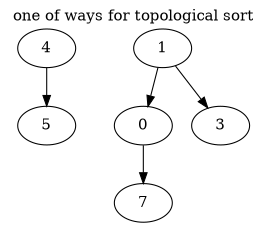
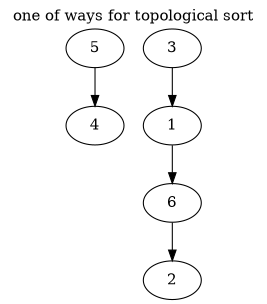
(47, 82) -> (95, 82)
(188, 83) -> (172, 82)
(143, 126) -> (172, 203)
(143, 203) -> (172, 280)
